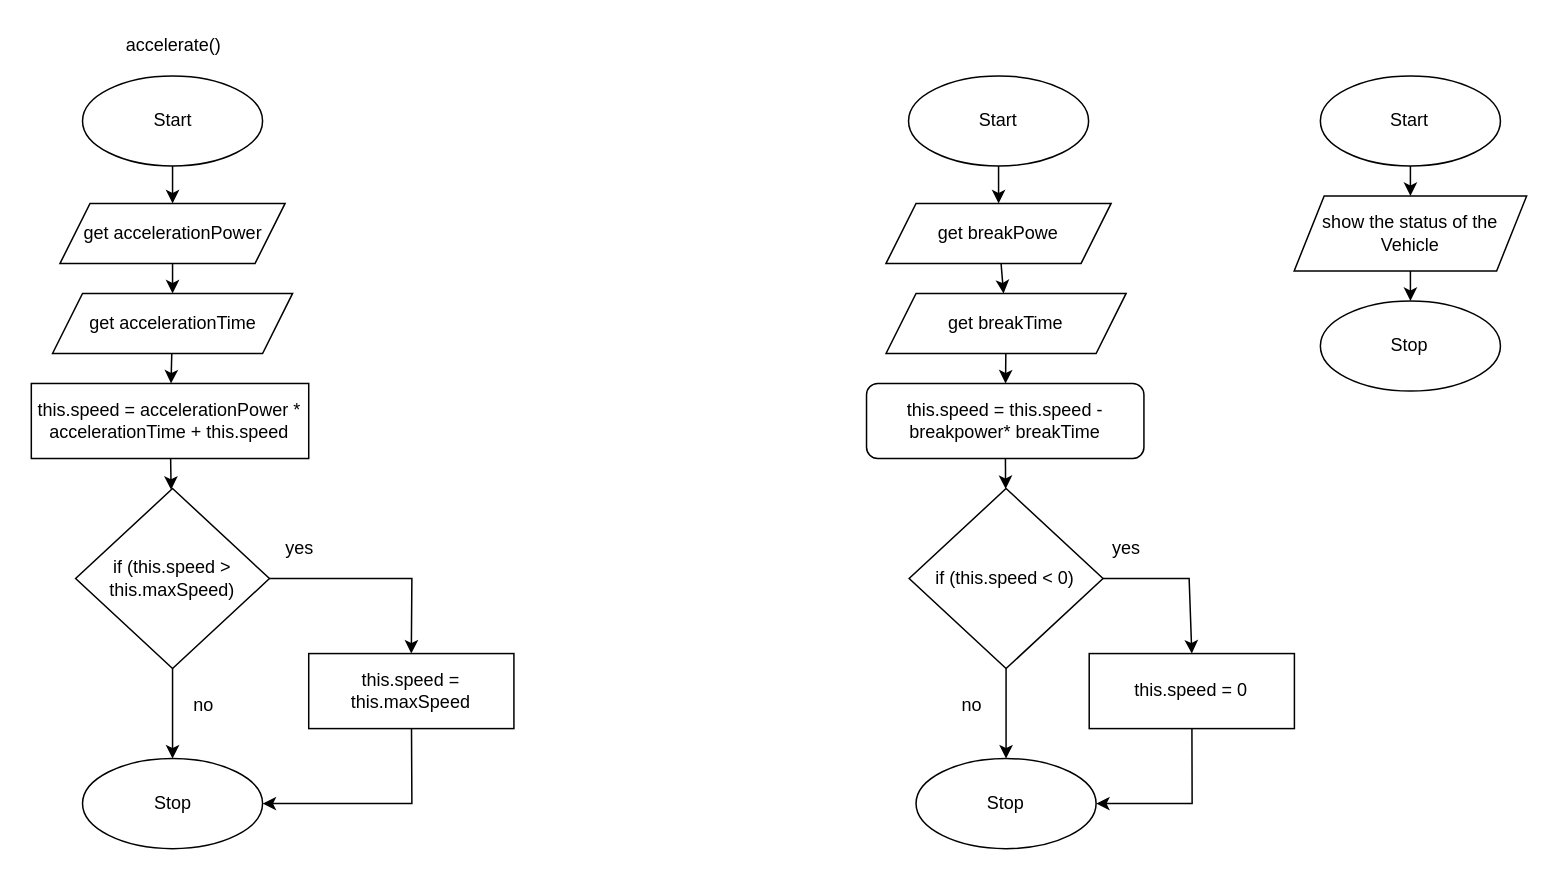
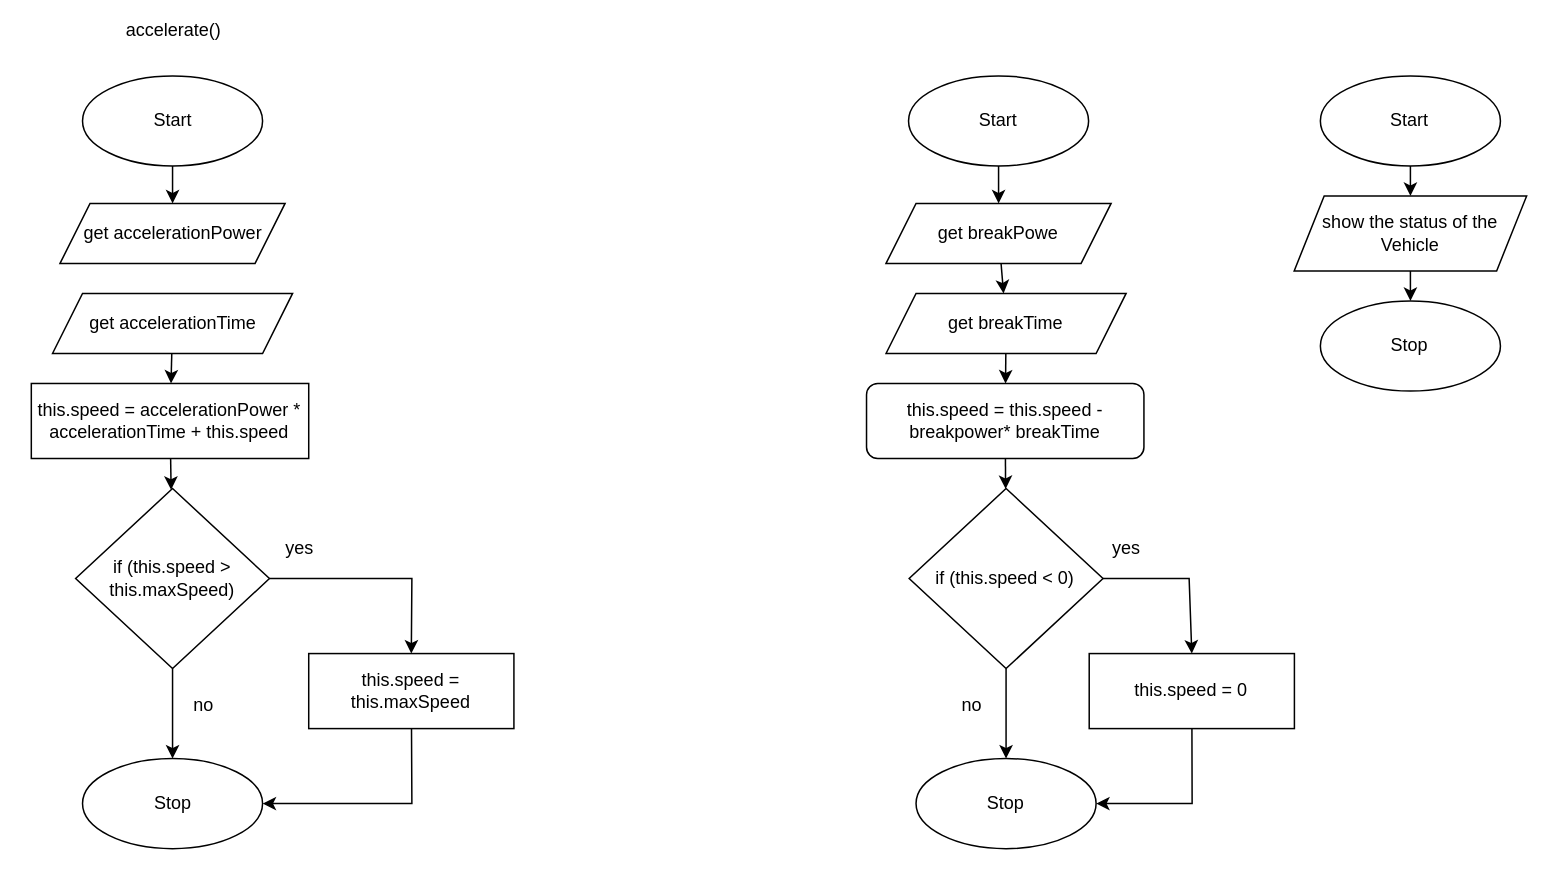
(173, 46) -> (173, 31)
(173, 273) -> none
